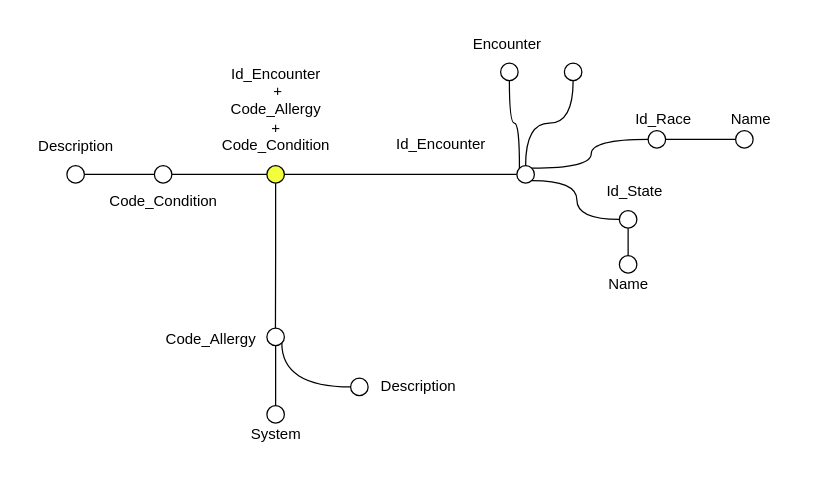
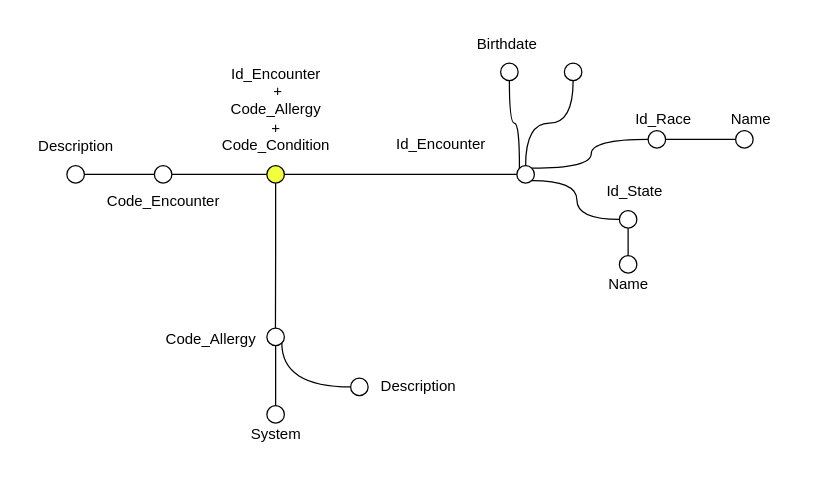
(508, 44) -> (508, 44)
(164, 202) -> (164, 202)
